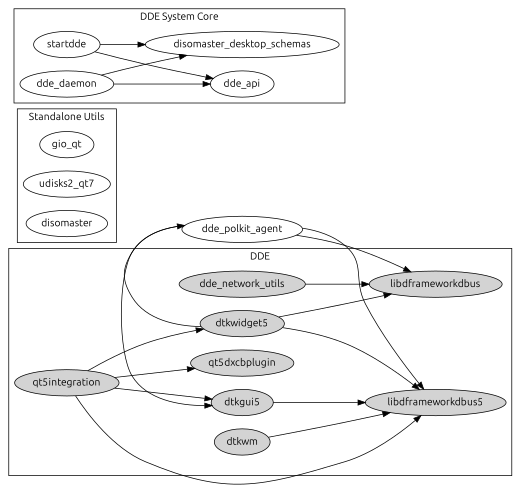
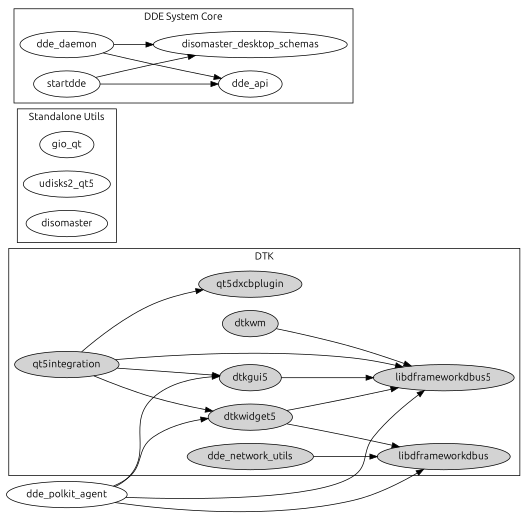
(67, 184) -> (67, 184)
(260, 257) -> (264, 257)
(129, 291) -> (148, 442)
